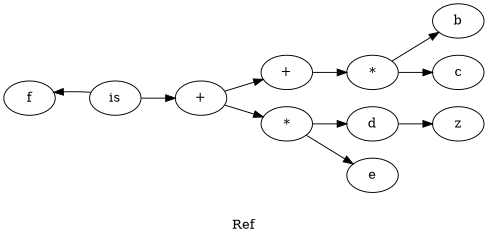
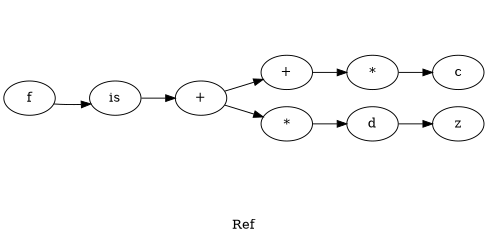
(458, 21) -> none
(77, 92) -> (68, 105)
(373, 175) -> none
